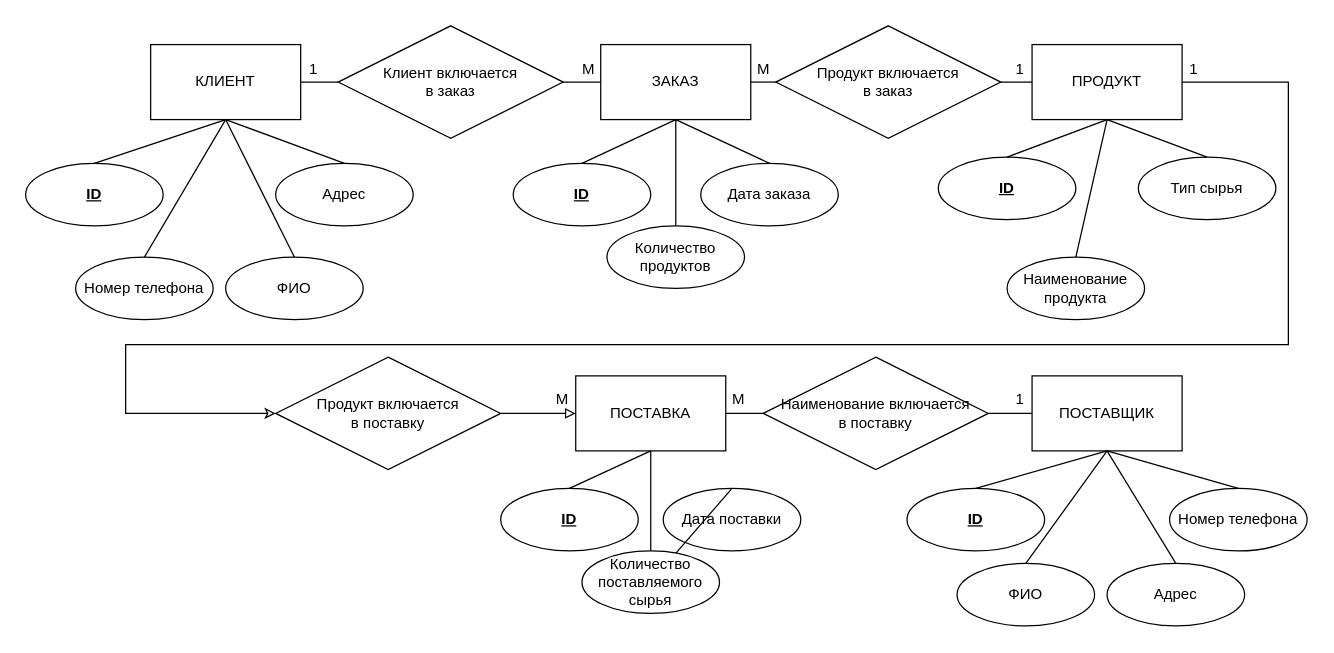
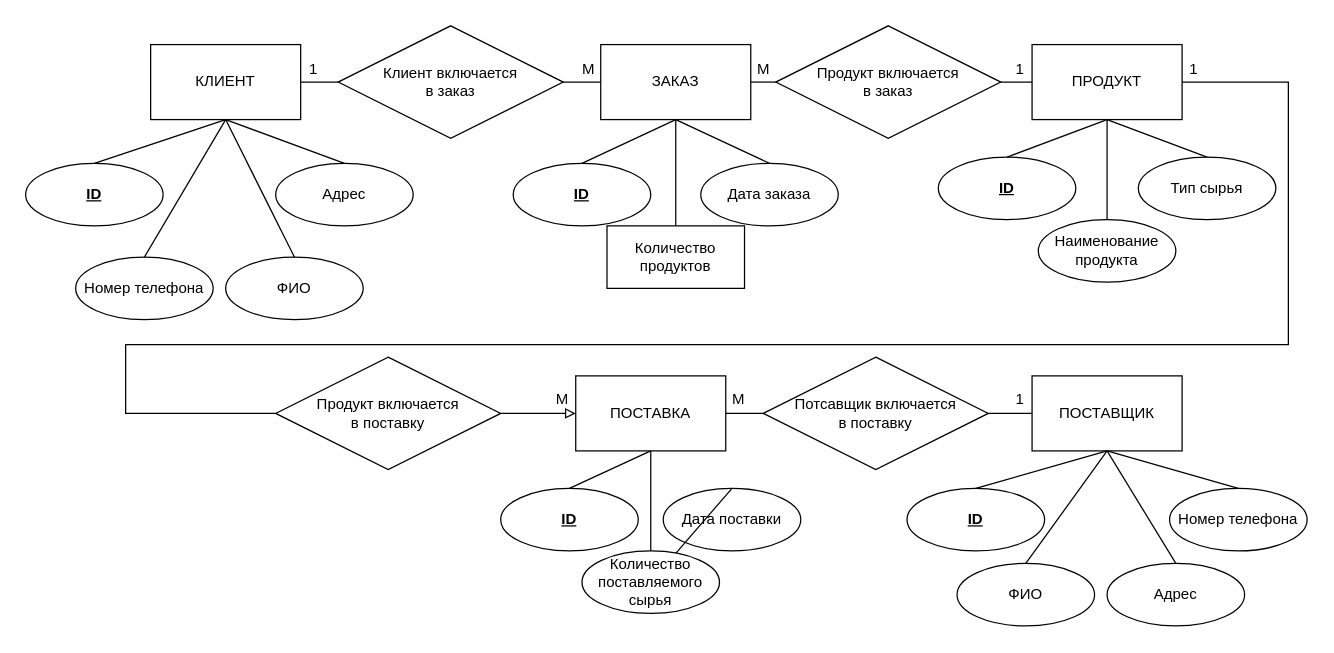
(676, 257) -> (676, 257)
(1076, 288) -> (1107, 251)
(266, 413) -> (269, 413)
(876, 413) -> (876, 413)
